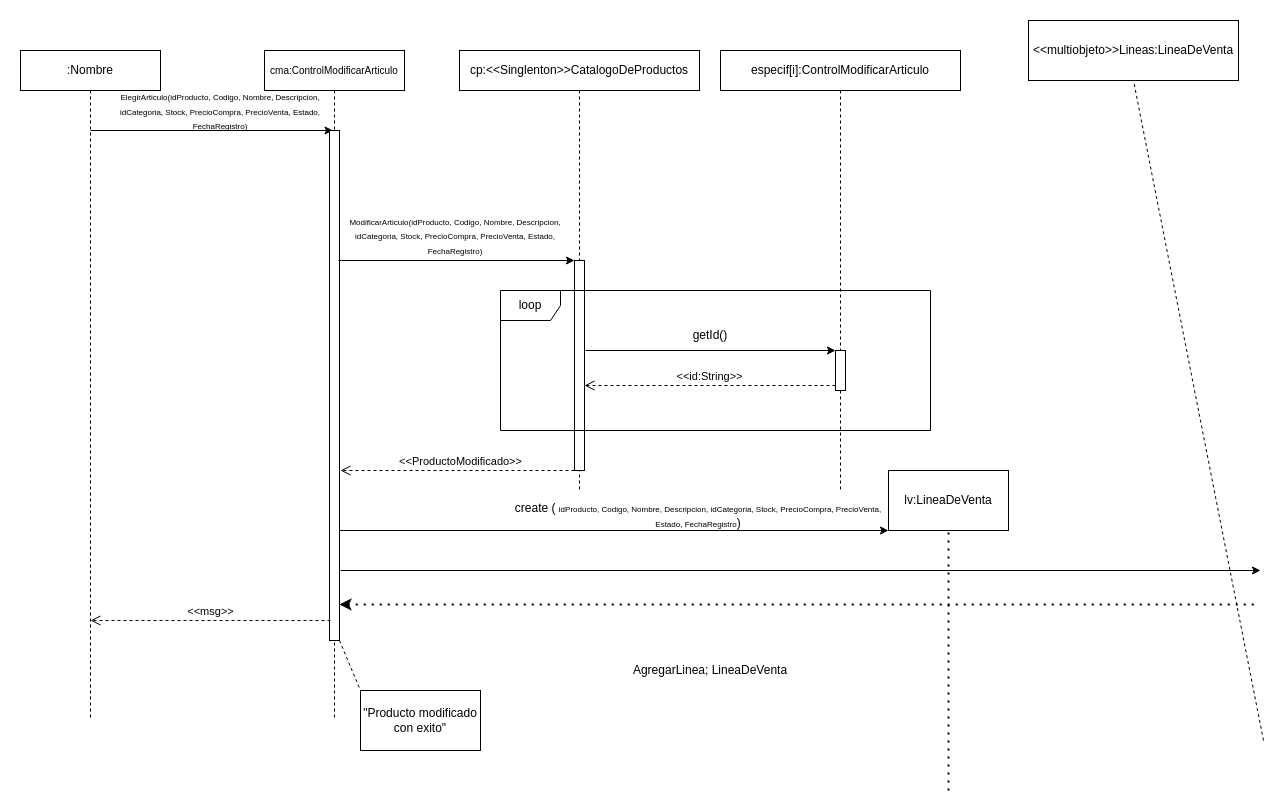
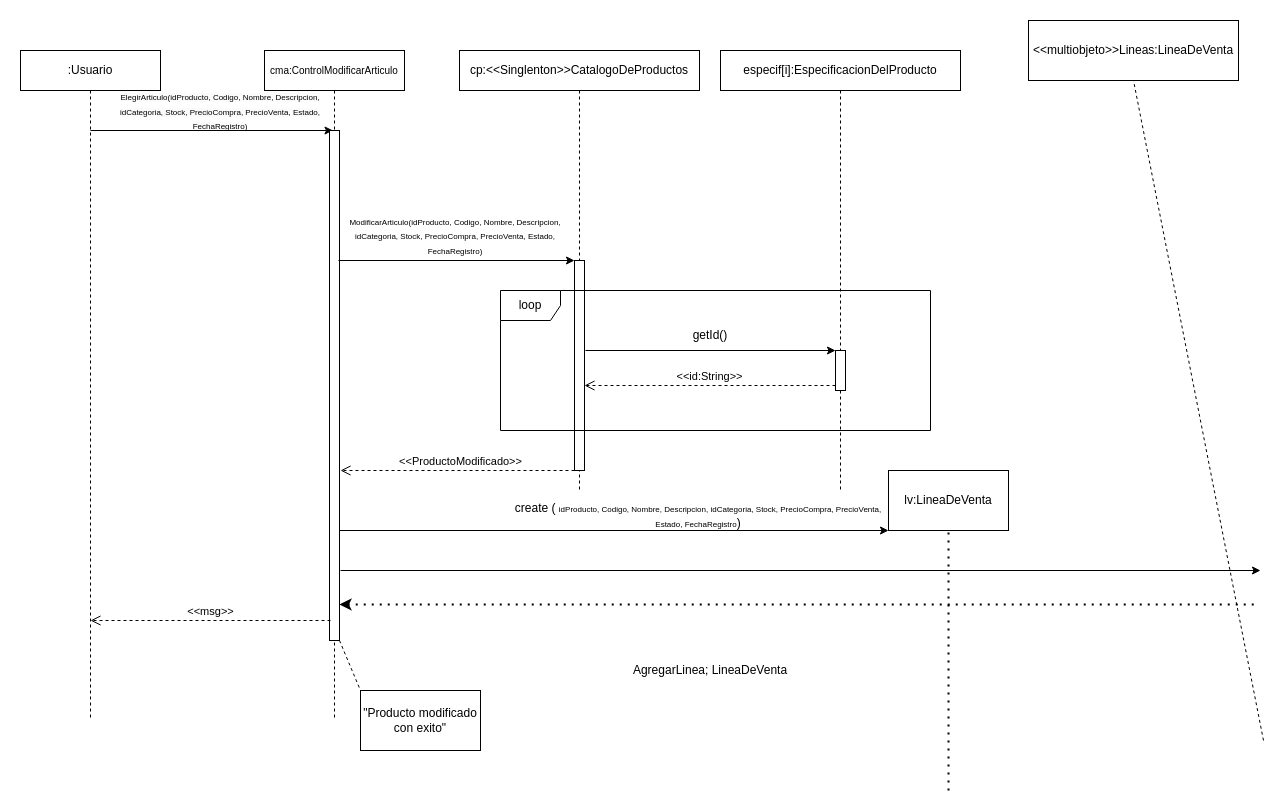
(91, 71) -> (91, 71)
(841, 71) -> (841, 71)
